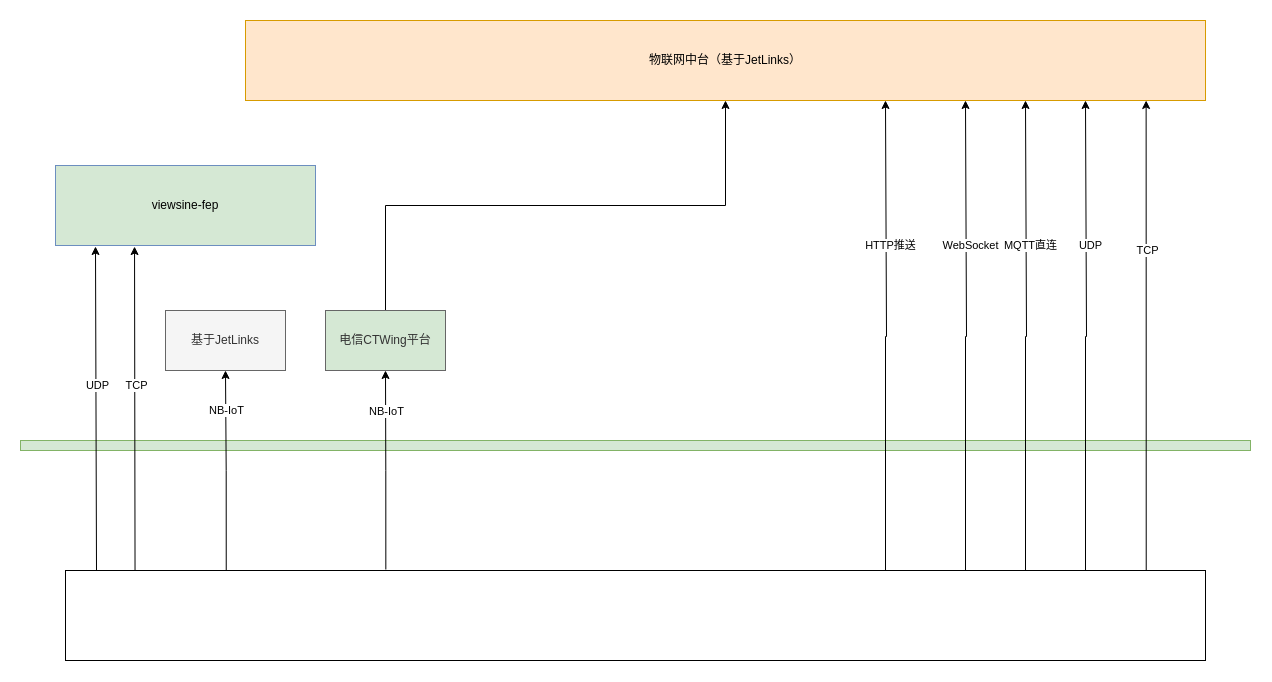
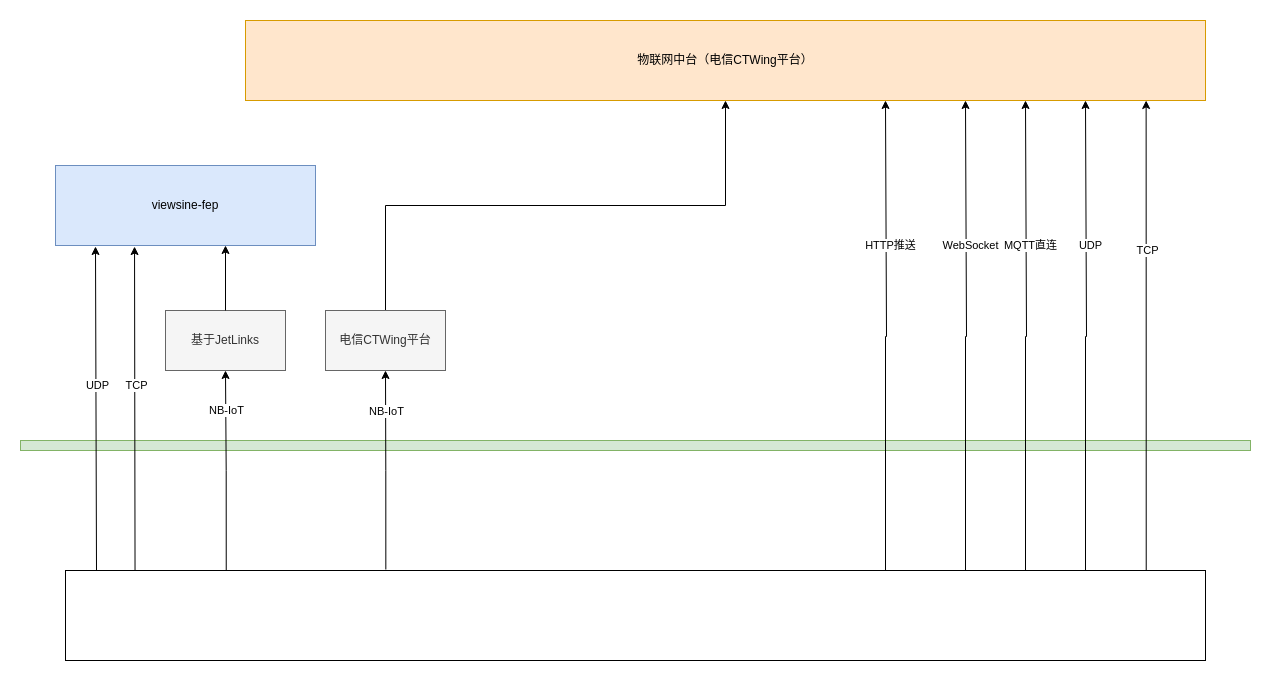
(726, 61) -> (726, 61)
(186, 206) -> (186, 206)
none -> (226, 281)
(386, 341) -> (386, 341)
